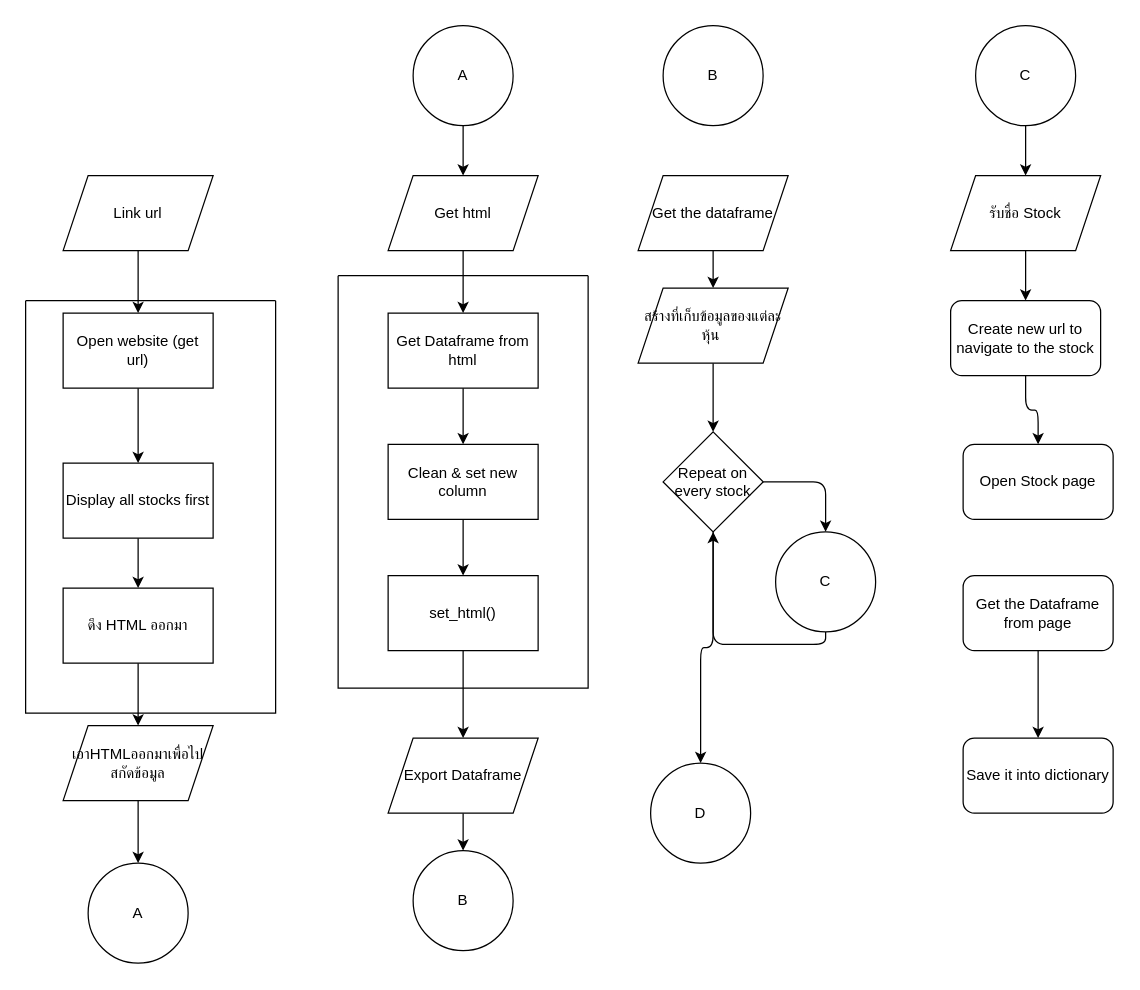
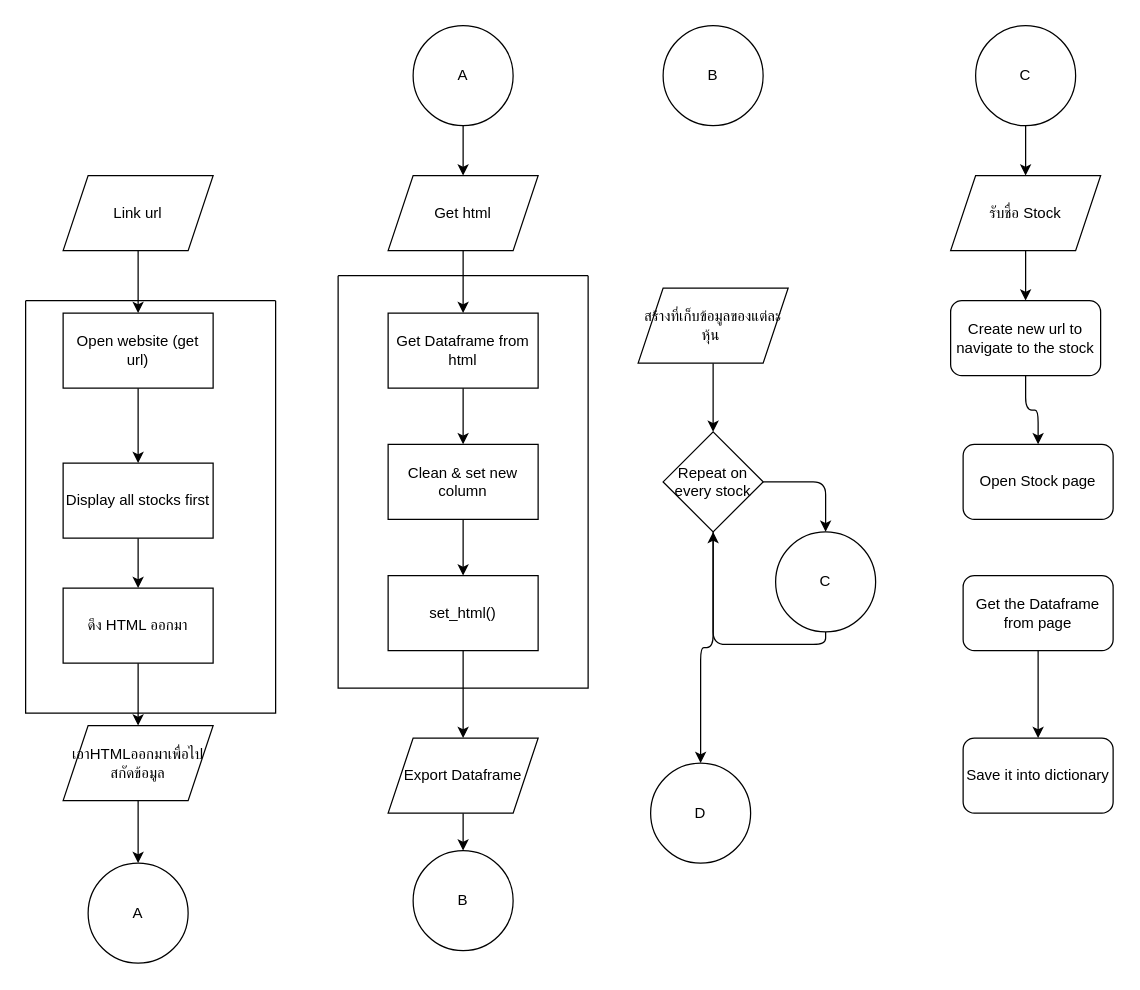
(713, 213) -> none
(713, 265) -> none
